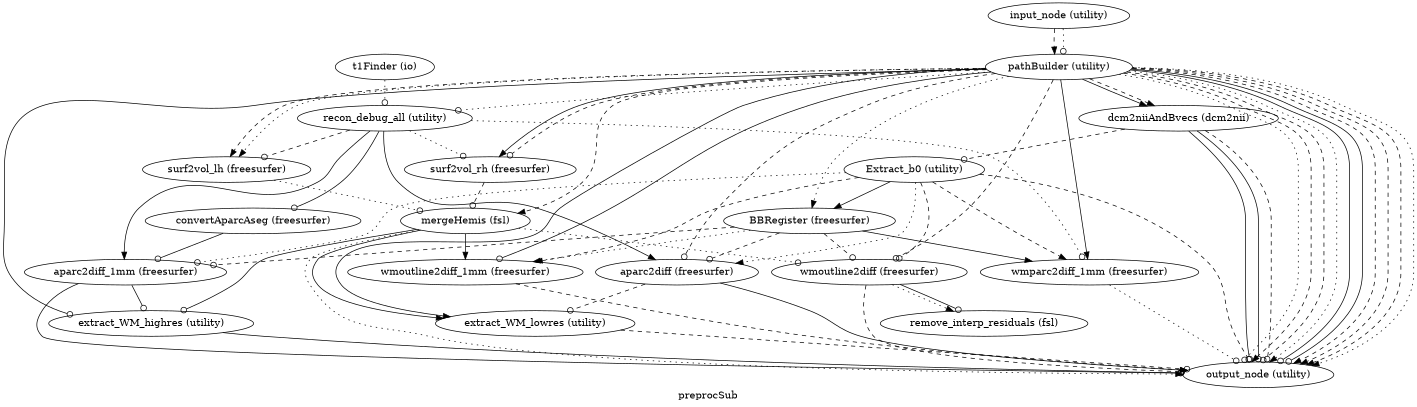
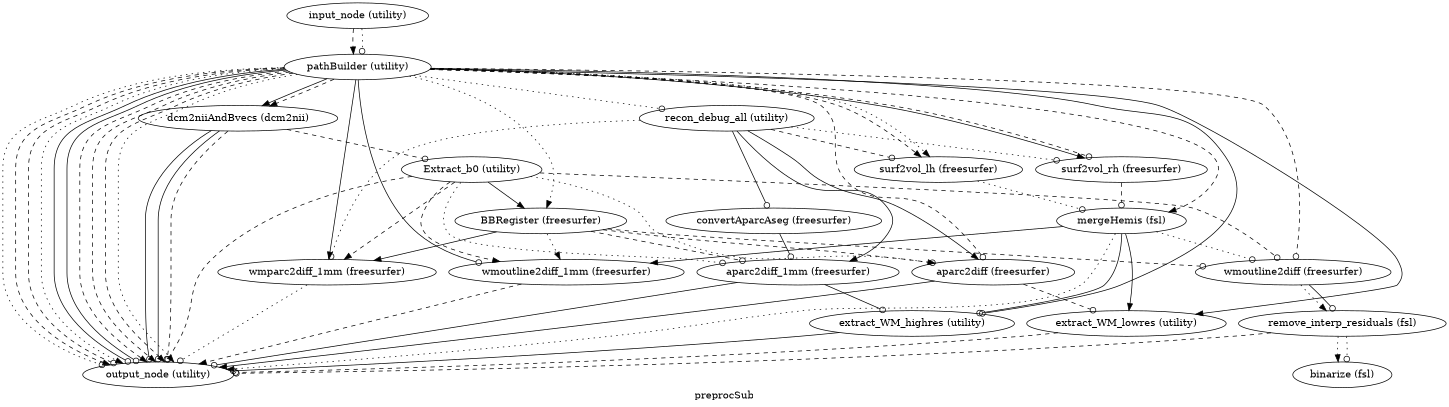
(385, 67) -> none
(998, 361) -> (755, 361)
none -> (1342, 375)
